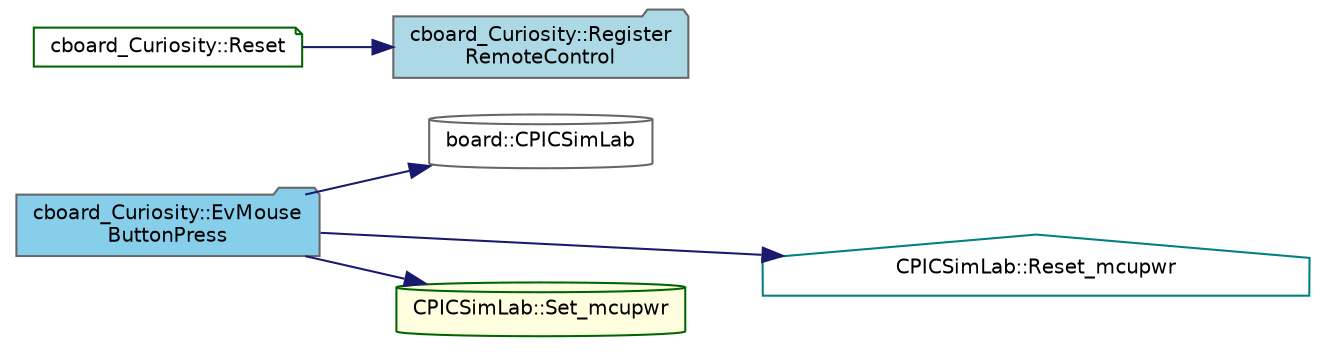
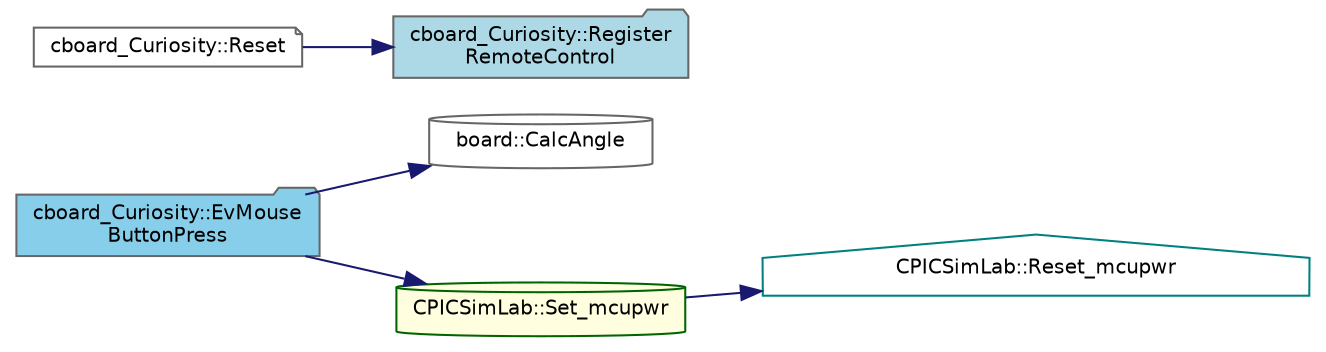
(168, 47) -> (168, 47)
(541, 141) -> (541, 141)
(541, 244) -> (713, 295)
